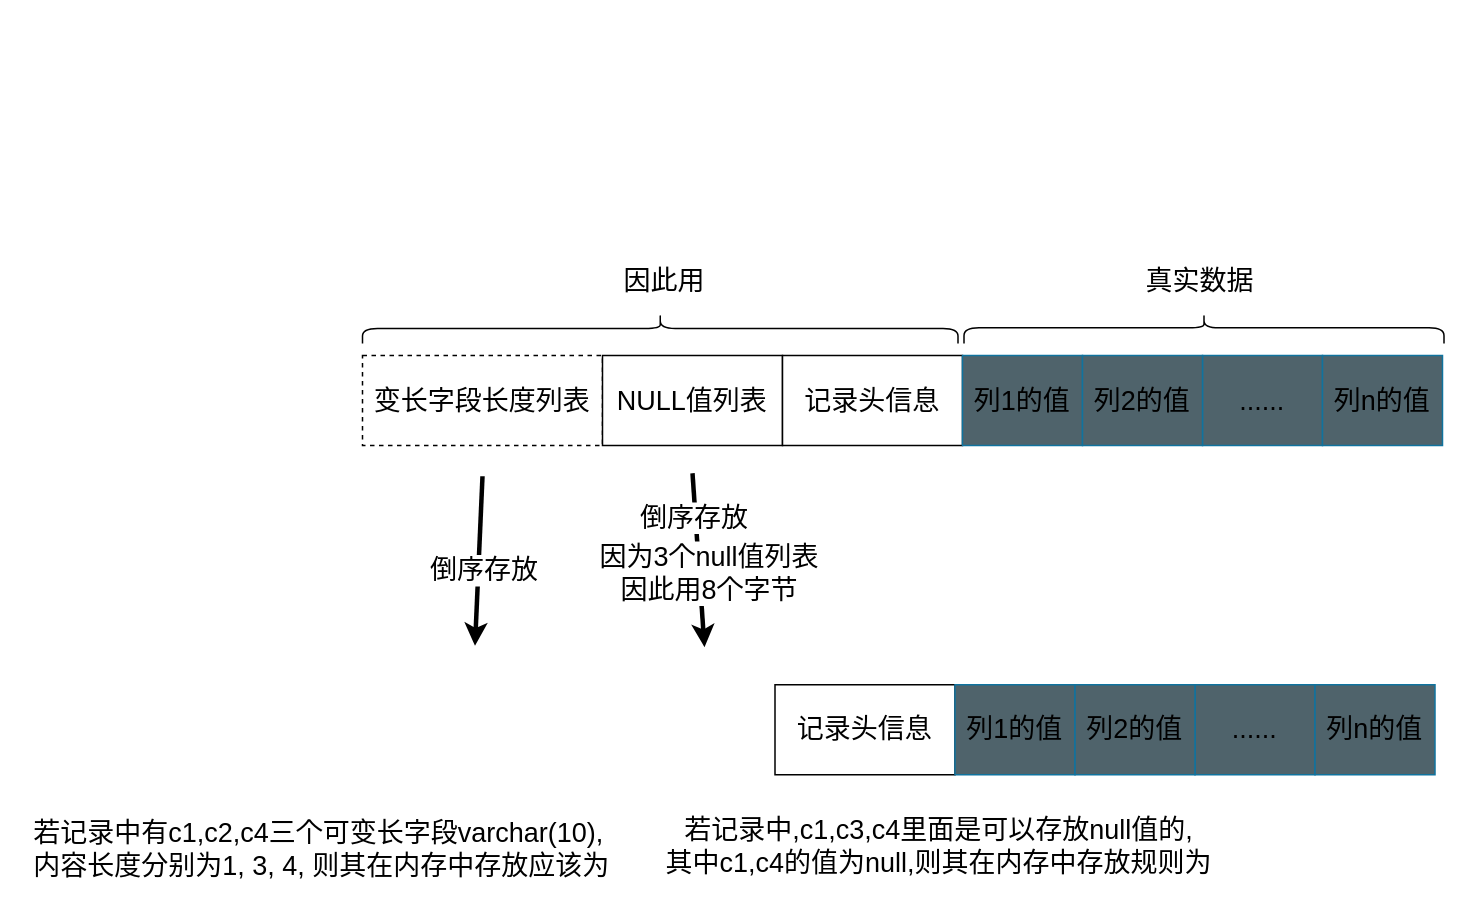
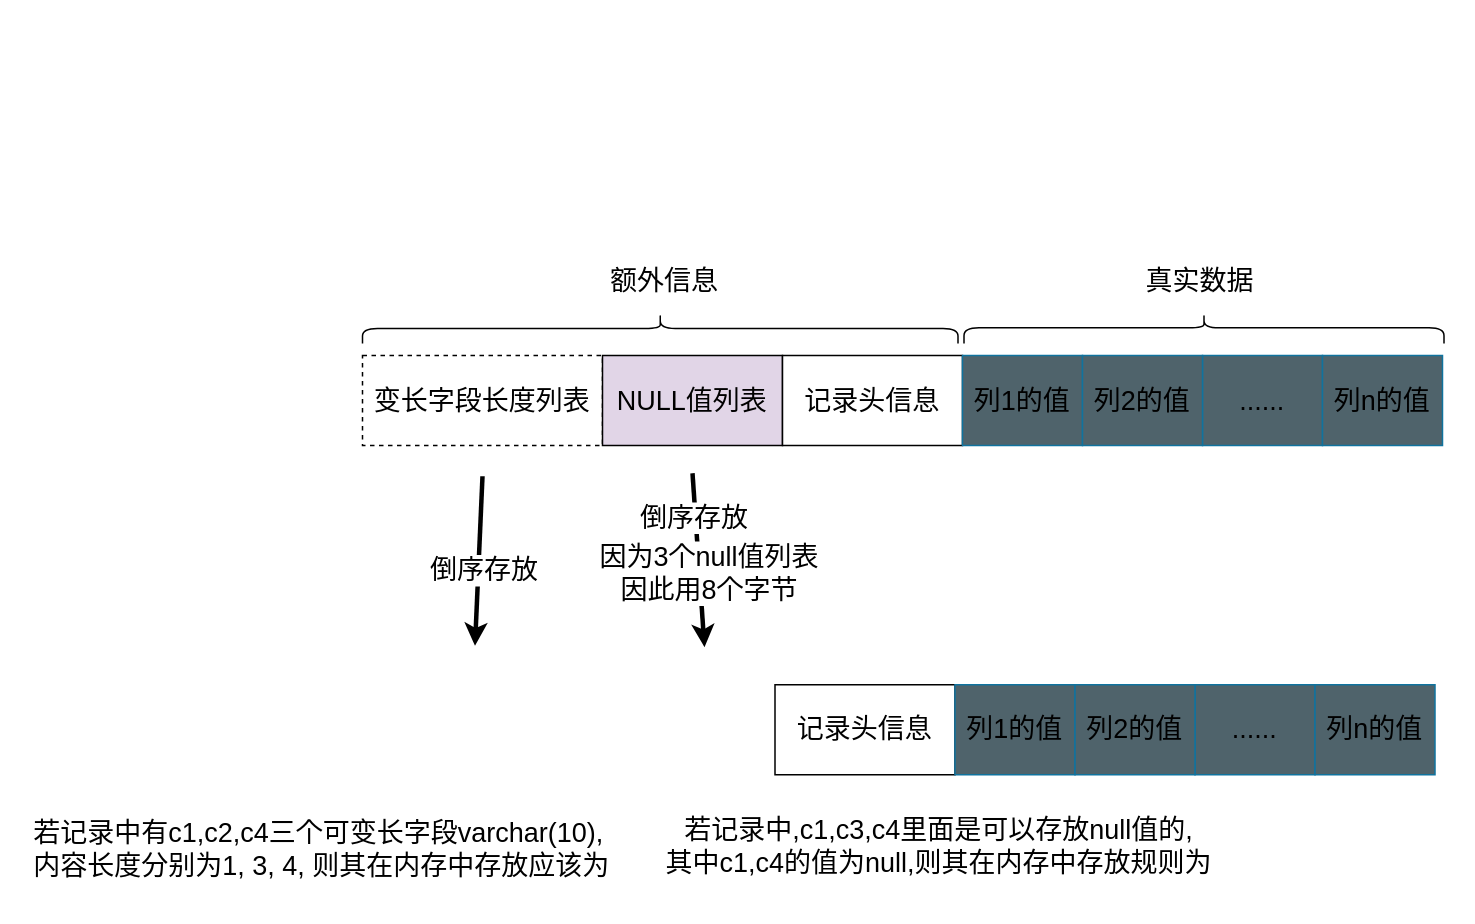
(665, 281) -> (665, 281)
(692, 401) -> (692, 401)
